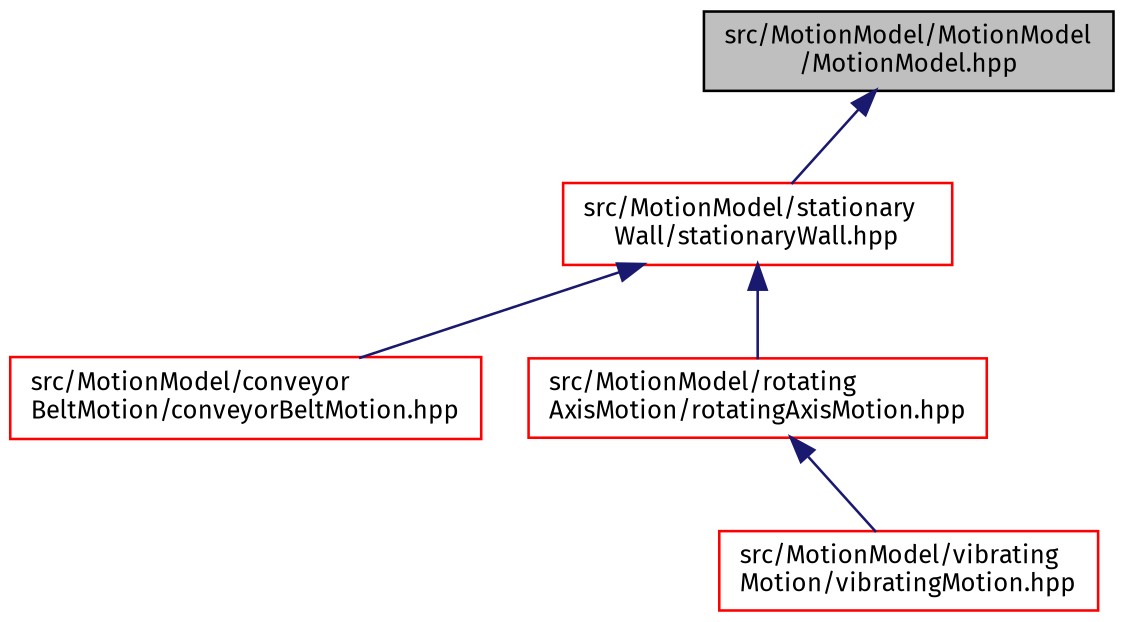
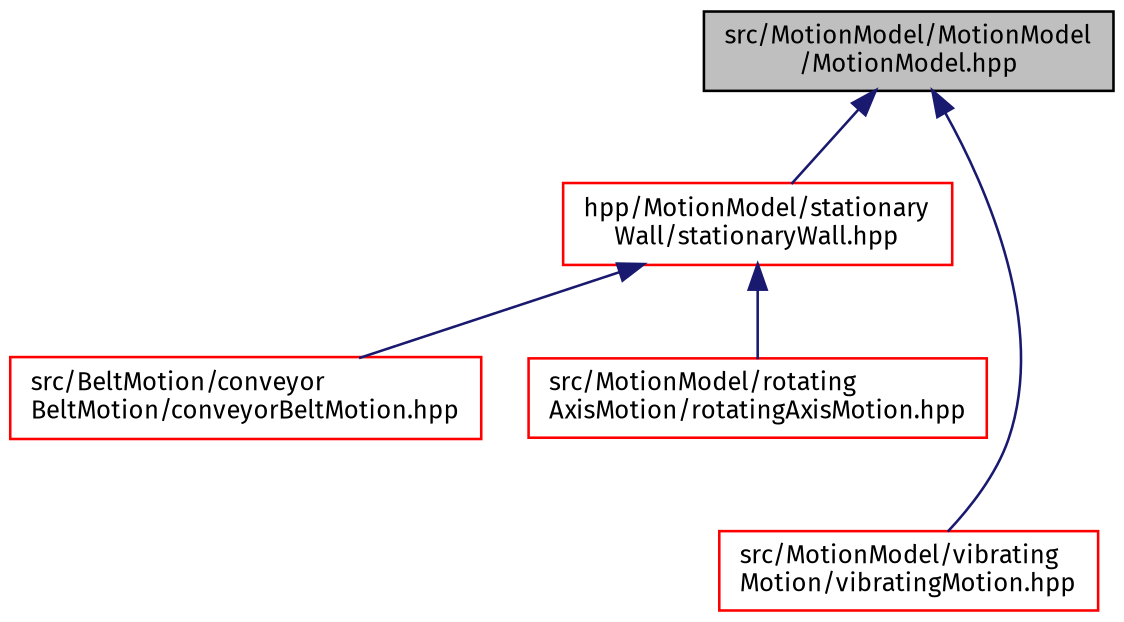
(758, 224) -> (758, 224)
(246, 398) -> (246, 398)
(842, 494) -> (1019, 326)
